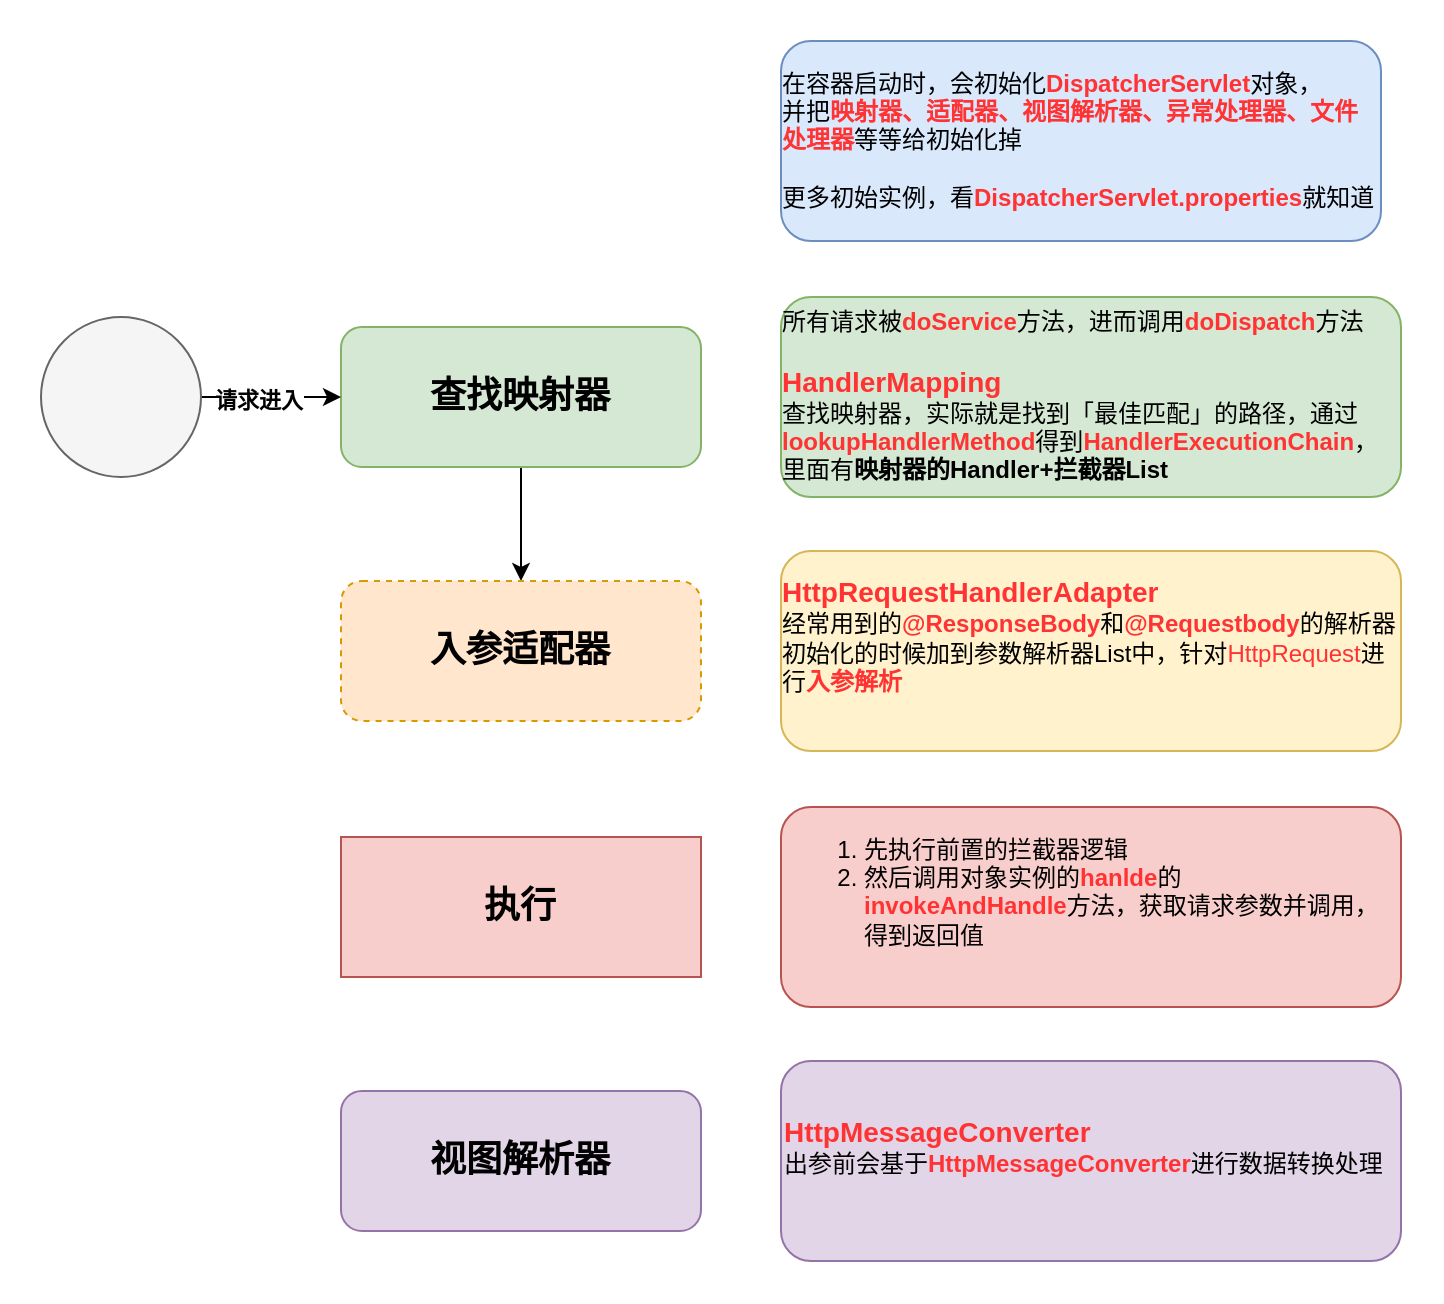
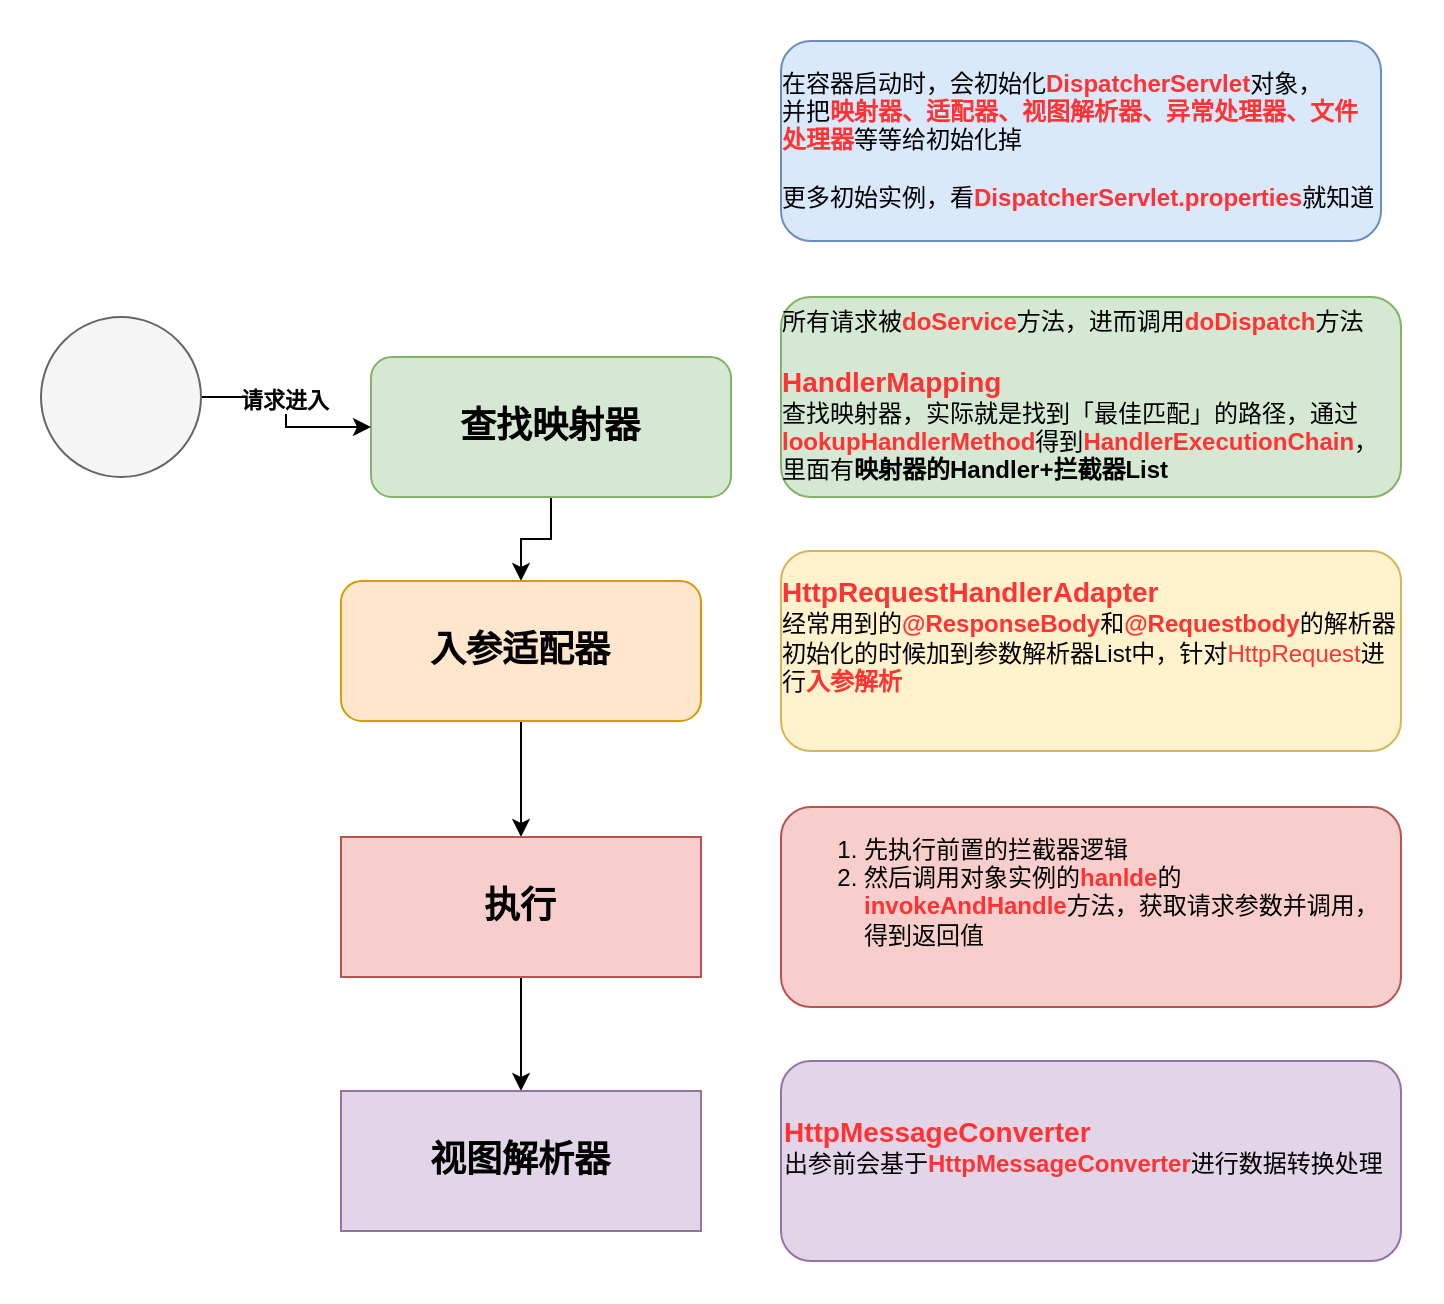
(521, 397) -> (551, 427)
(521, 651) -> (521, 651)
none -> (521, 772)
none -> (521, 1027)
(521, 1161) -> (521, 1161)
